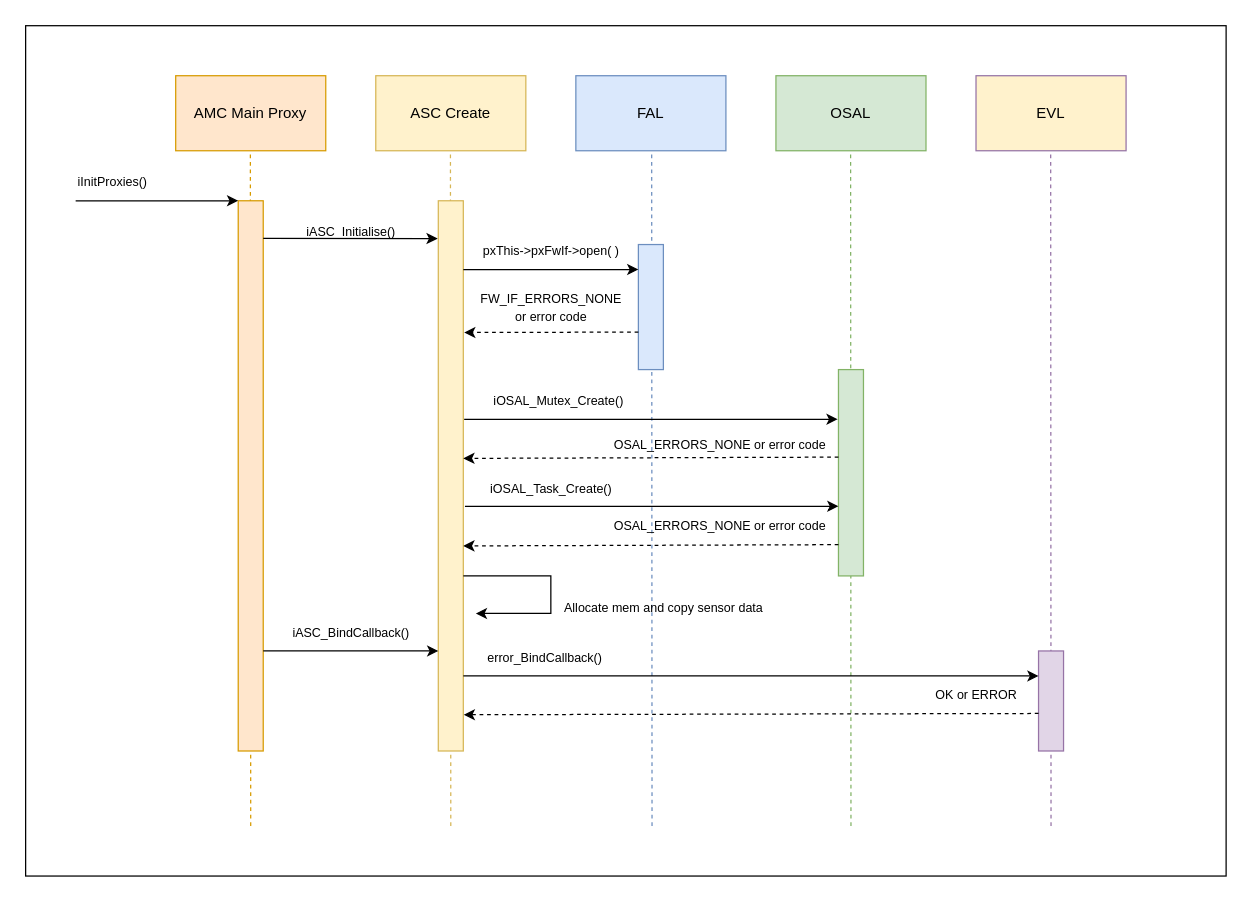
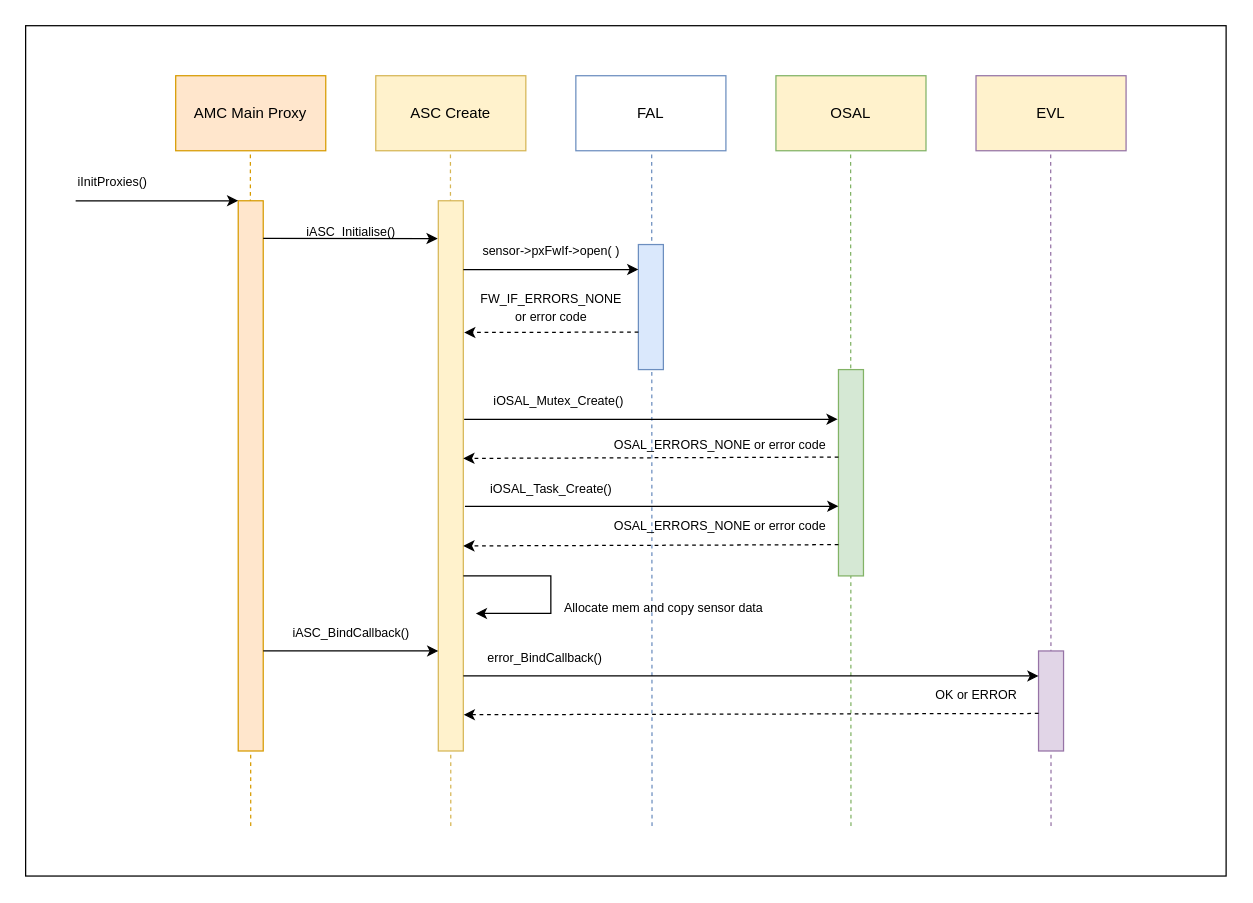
(651, 113) -> (651, 113)
(851, 113) -> (851, 113)
(551, 251) -> (551, 251)
